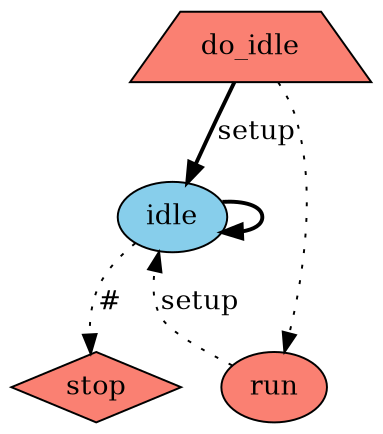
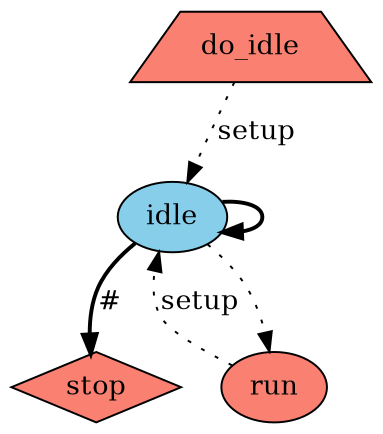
(215, 123) -> (215, 123)
(307, 206) -> (244, 283)
(101, 283) -> (101, 283)
